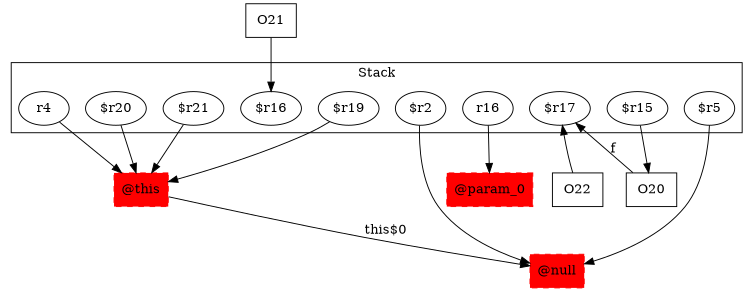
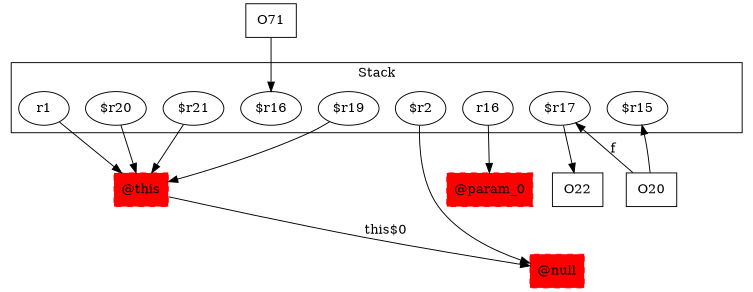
(271, 21) -> (271, 21)
(44, 108) -> (44, 108)
(709, 108) -> none
(644, 144) -> (648, 153)
(568, 154) -> (568, 144)
